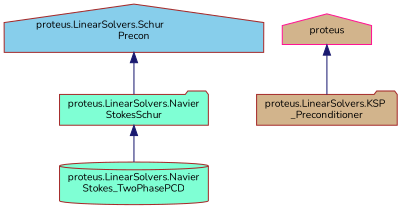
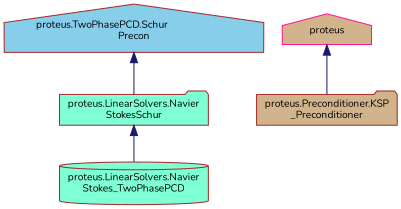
(134, 31) -> (134, 31)
(327, 110) -> (327, 110)
